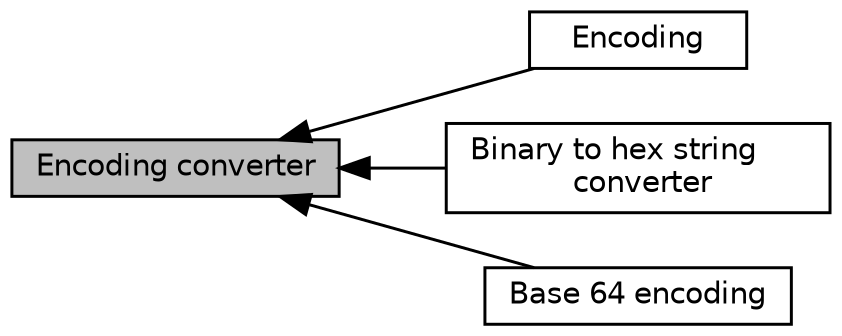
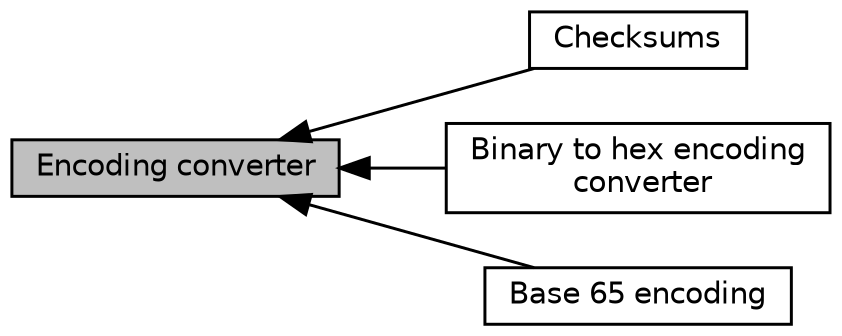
(638, 40) -> (638, 40)
(638, 168) -> (638, 168)
(638, 296) -> (638, 296)
